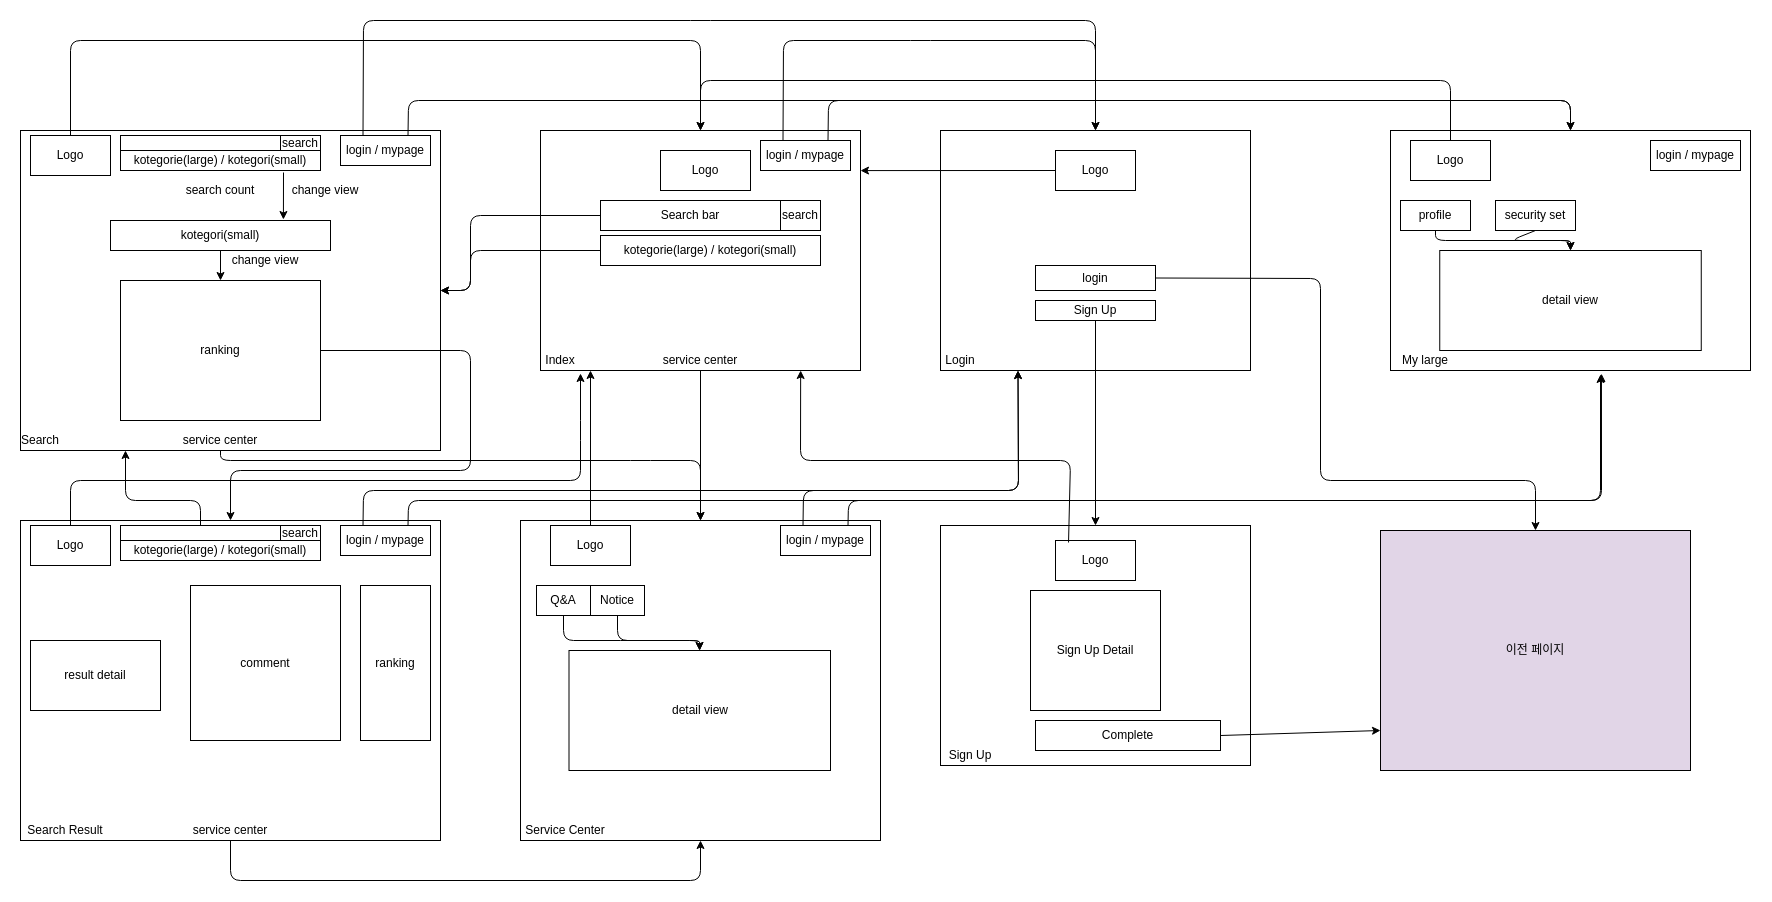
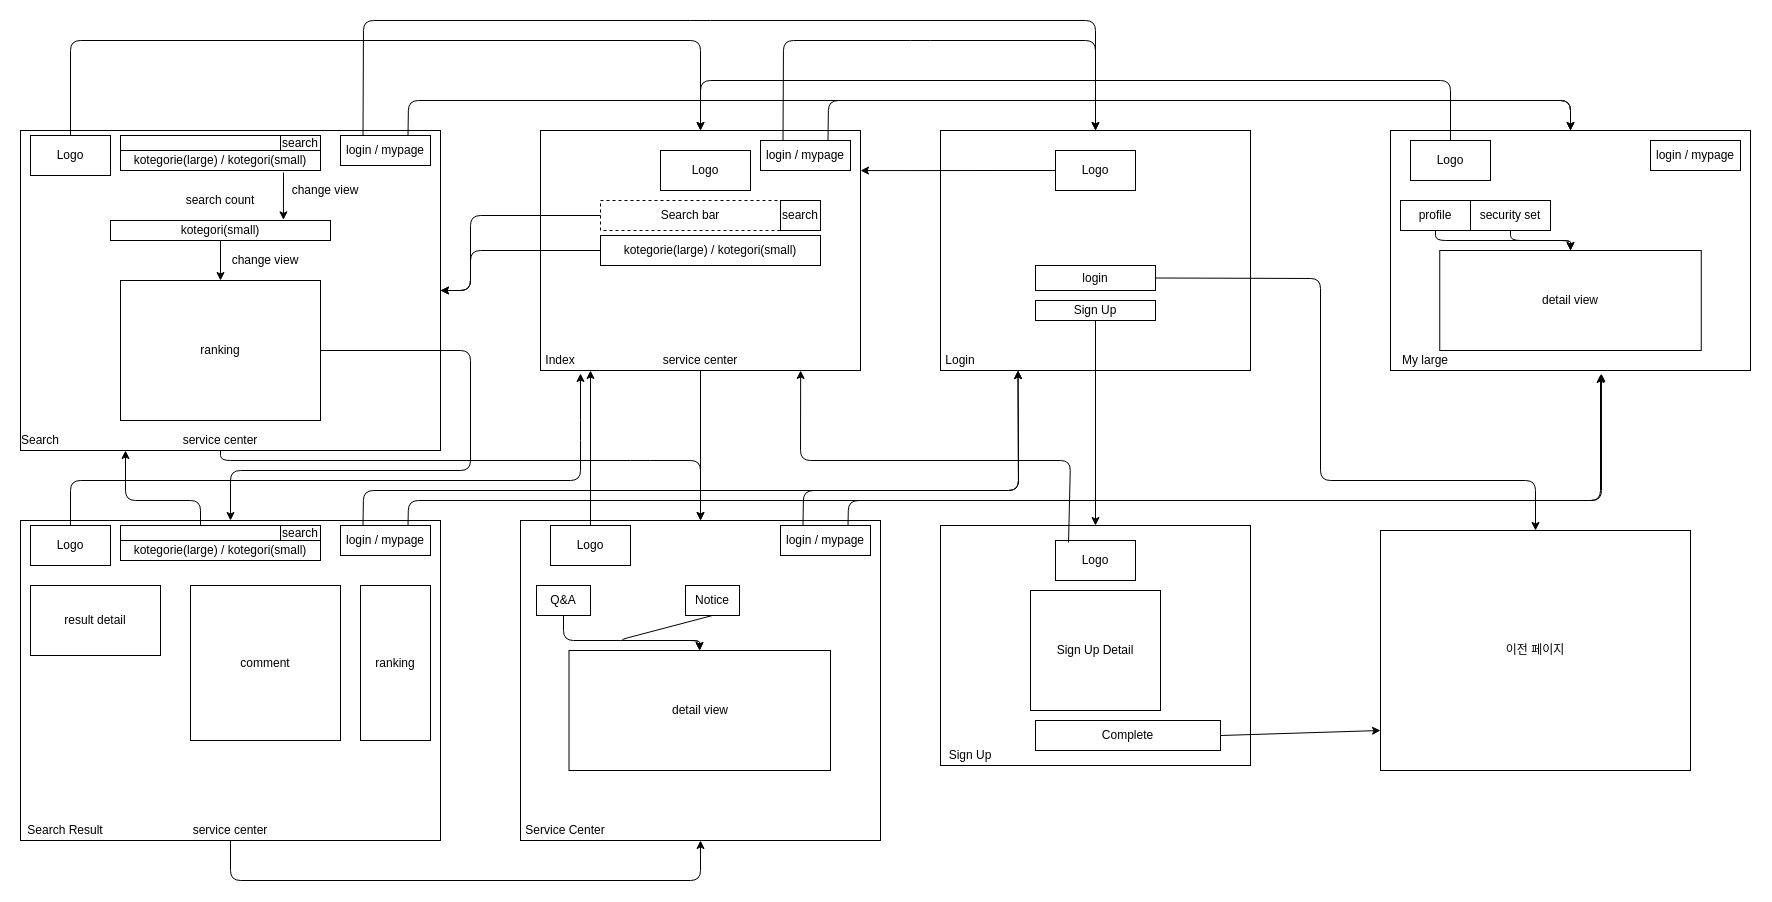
(221, 191) -> (221, 201)
(691, 216) -> (691, 216)
(1536, 216) -> (1511, 216)
(221, 236) -> (221, 231)
(618, 601) -> (713, 601)
(1536, 651) -> (1536, 651)
(96, 676) -> (96, 621)
